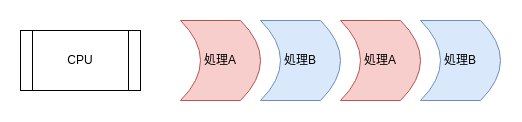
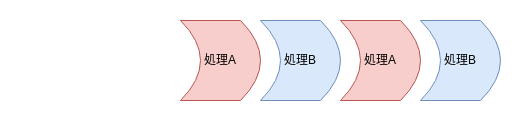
(81, 61) -> none
